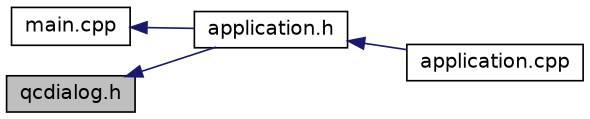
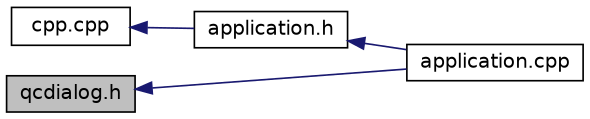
(71, 26) -> (71, 26)
(179, 59) -> (279, 79)
